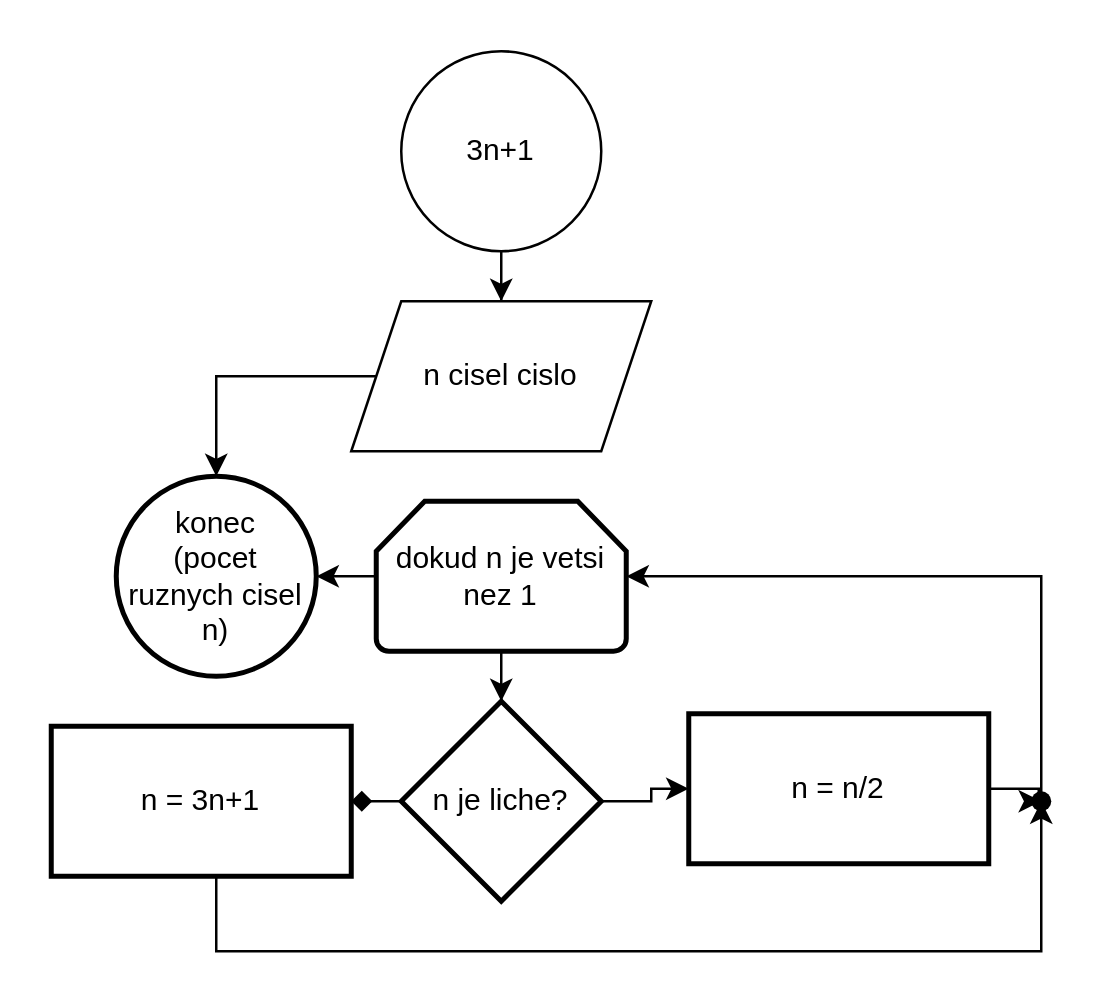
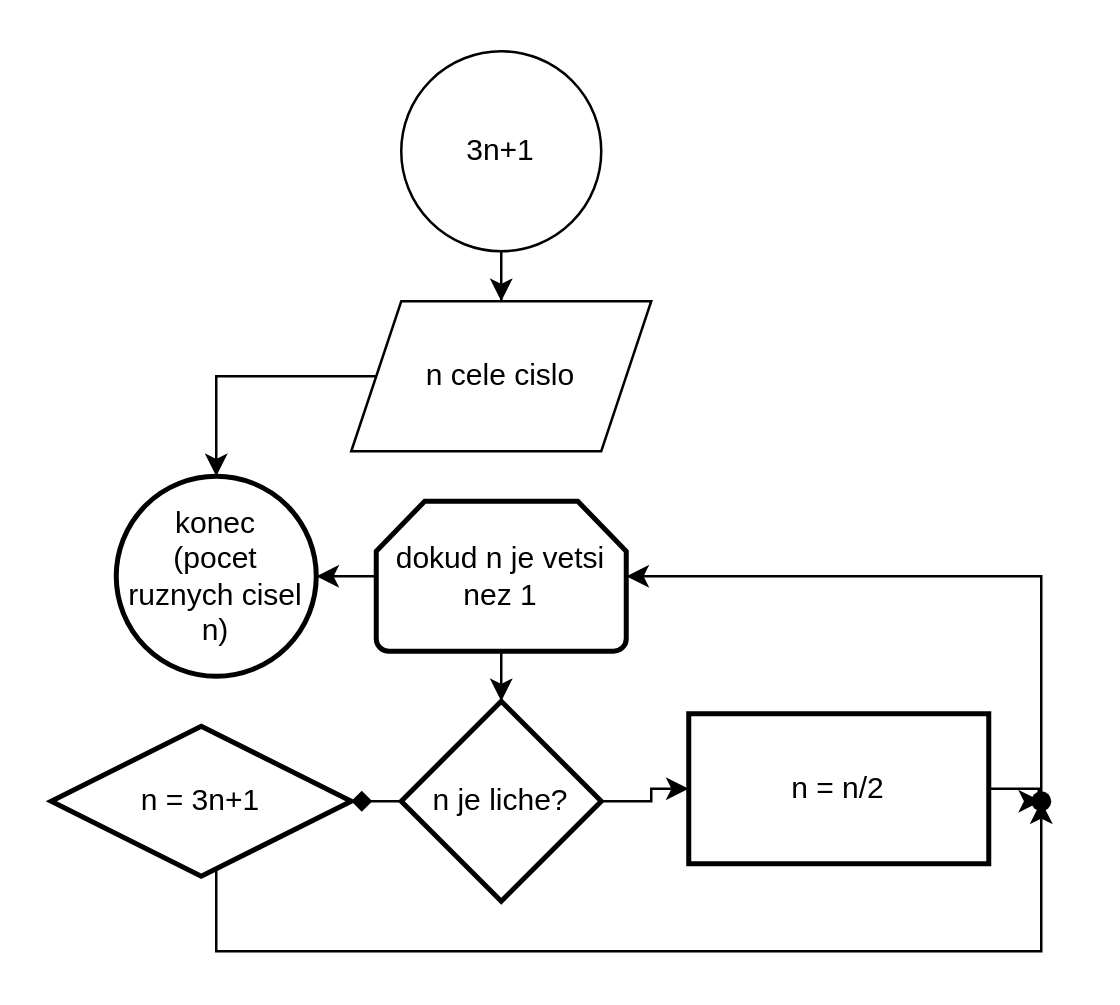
(501, 376) -> (501, 376)
(201, 801) -> (201, 801)
